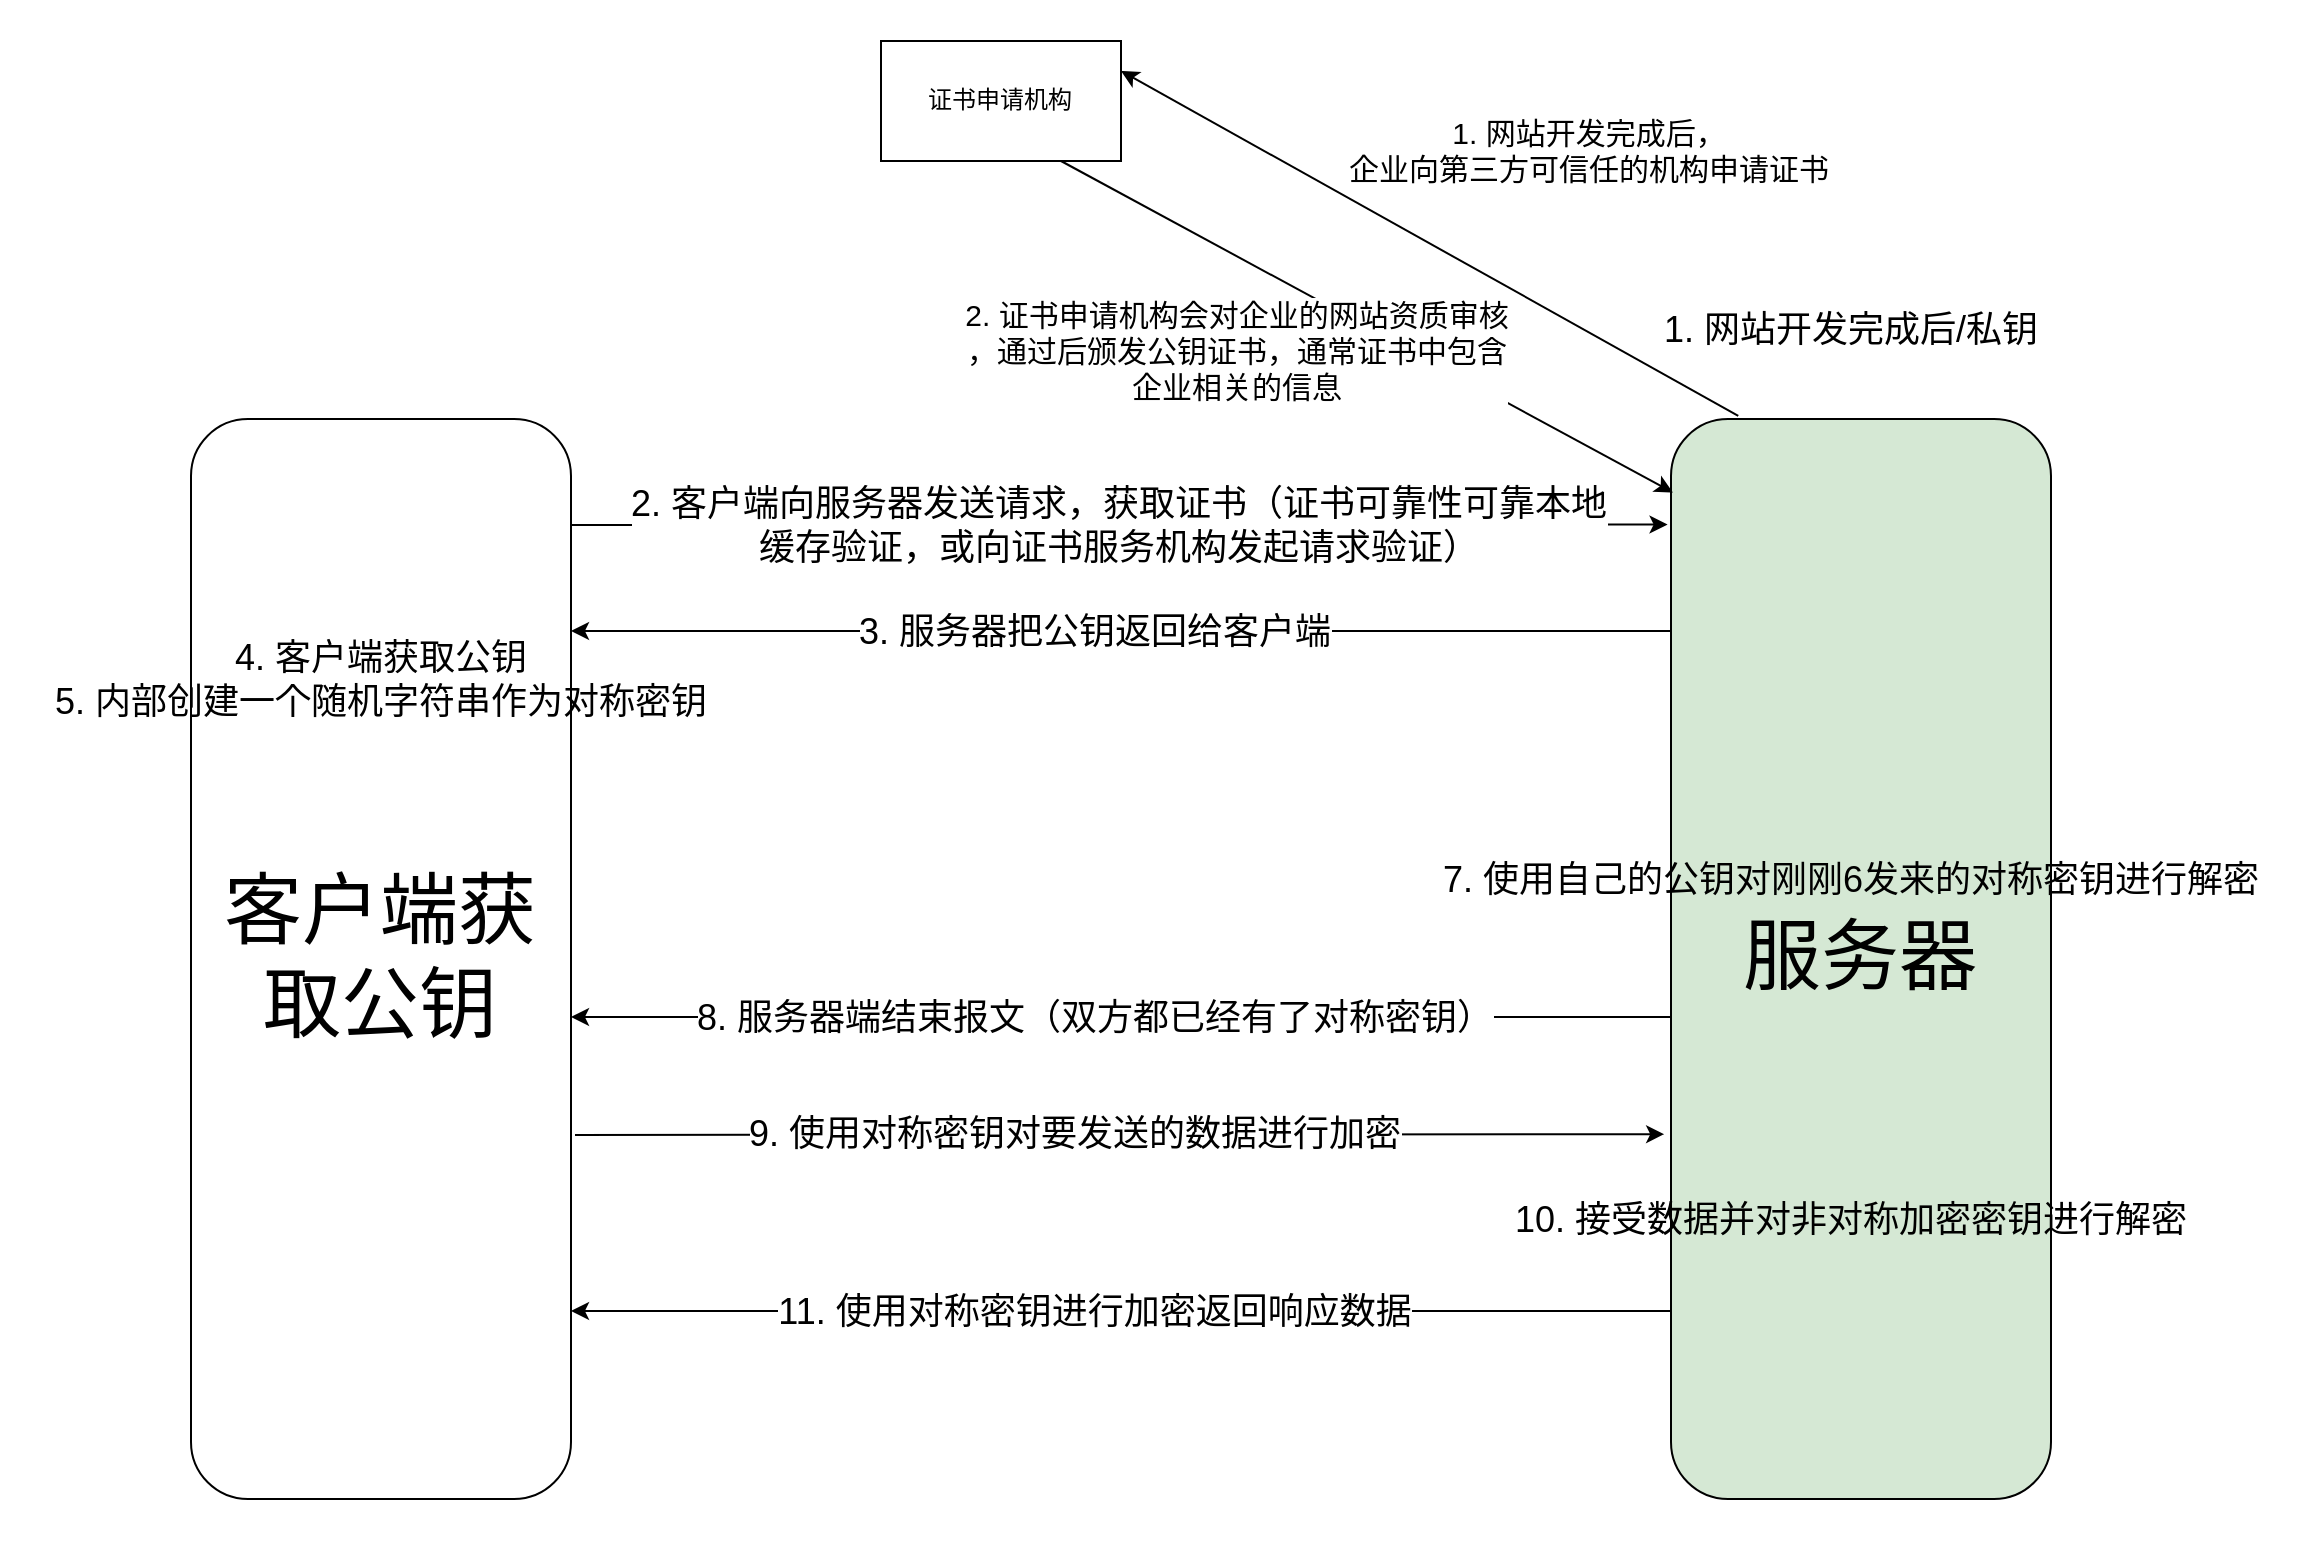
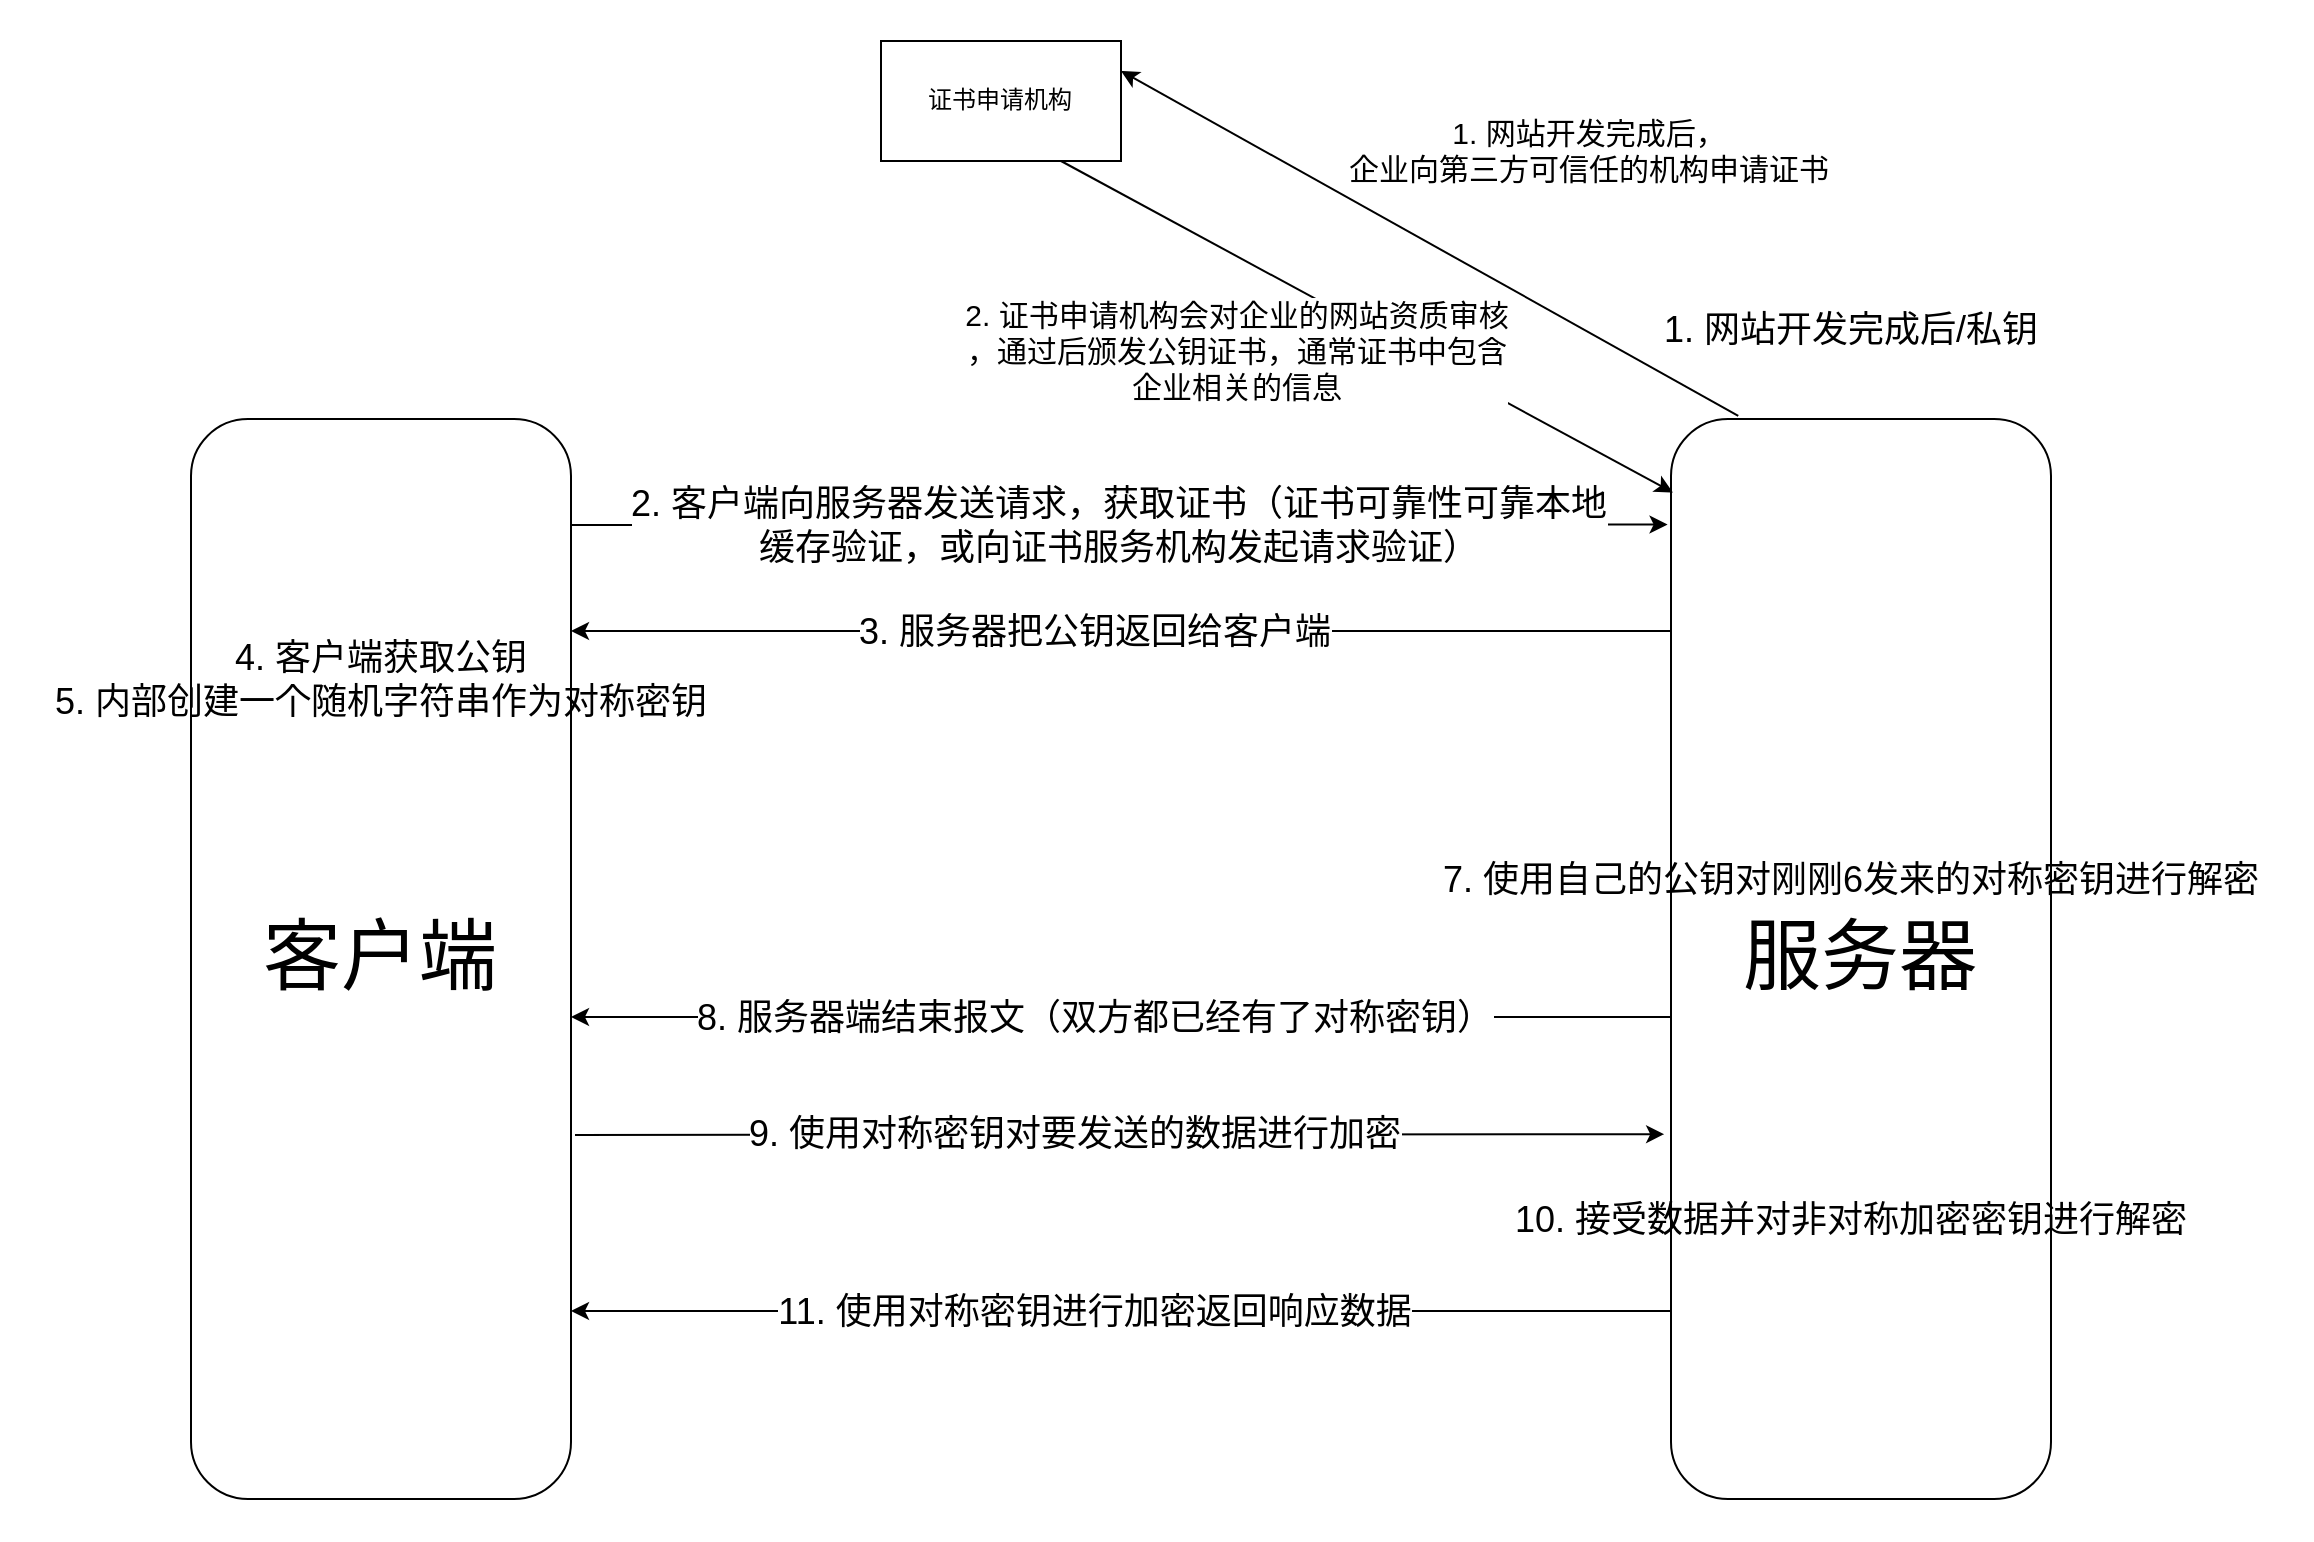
(381, 959) -> (381, 959)
(1861, 959) -> (1861, 959)
